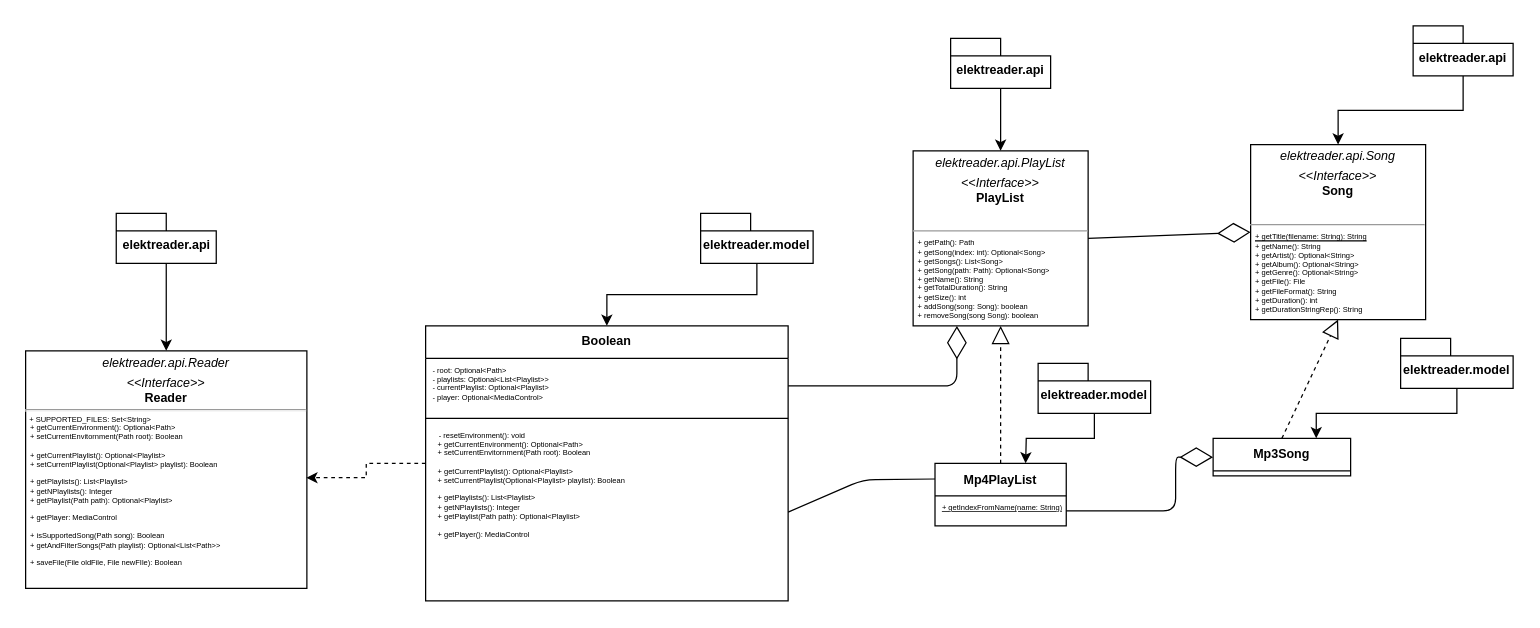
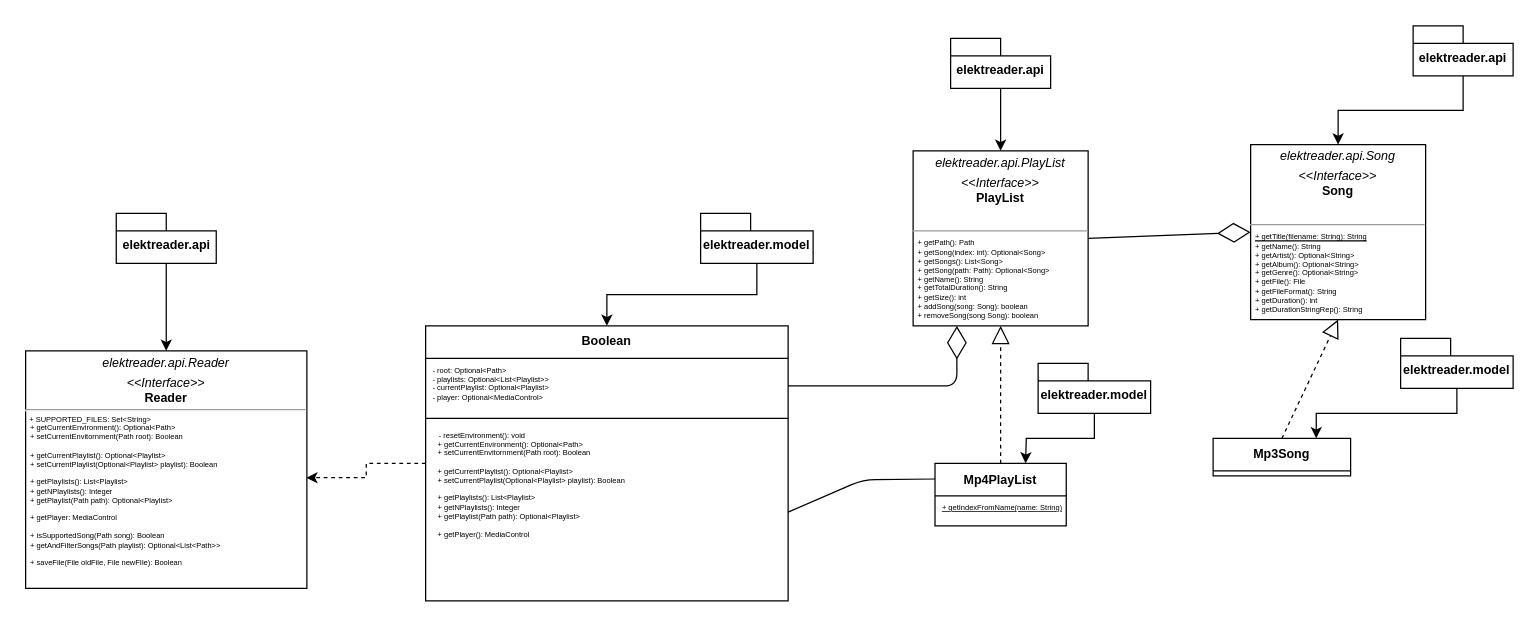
(1143, 511) -> none
